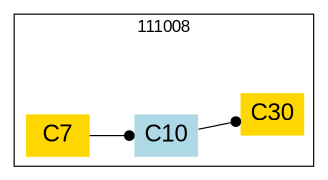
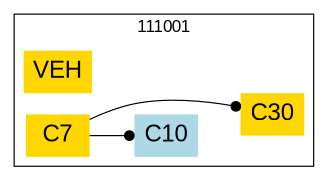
(164, 28) -> (164, 28)
none -> (58, 72)
(215, 126) -> (159, 101)
